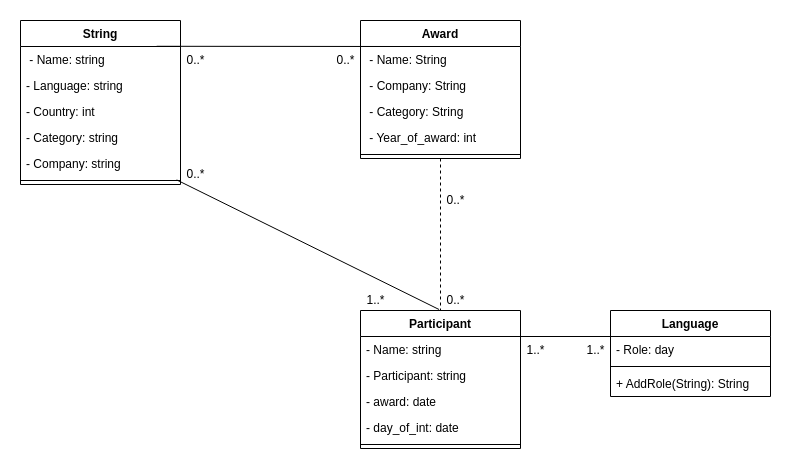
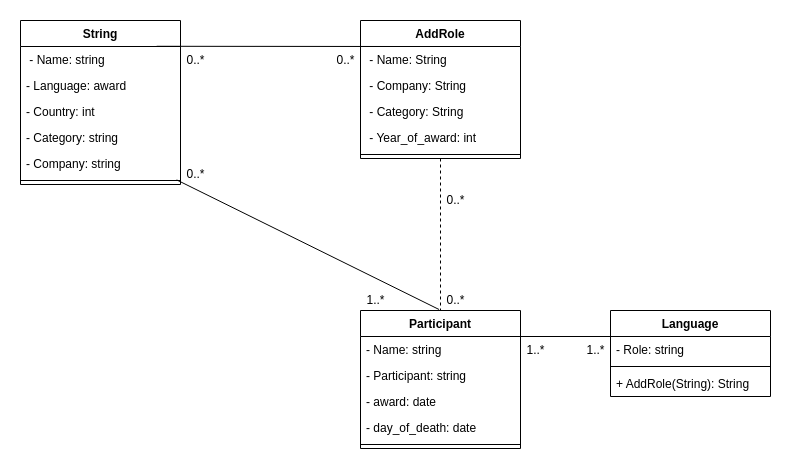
(440, 34) -> (440, 34)
(80, 86) -> (78, 86)
(647, 350) -> (655, 350)
(420, 428) -> (429, 428)
